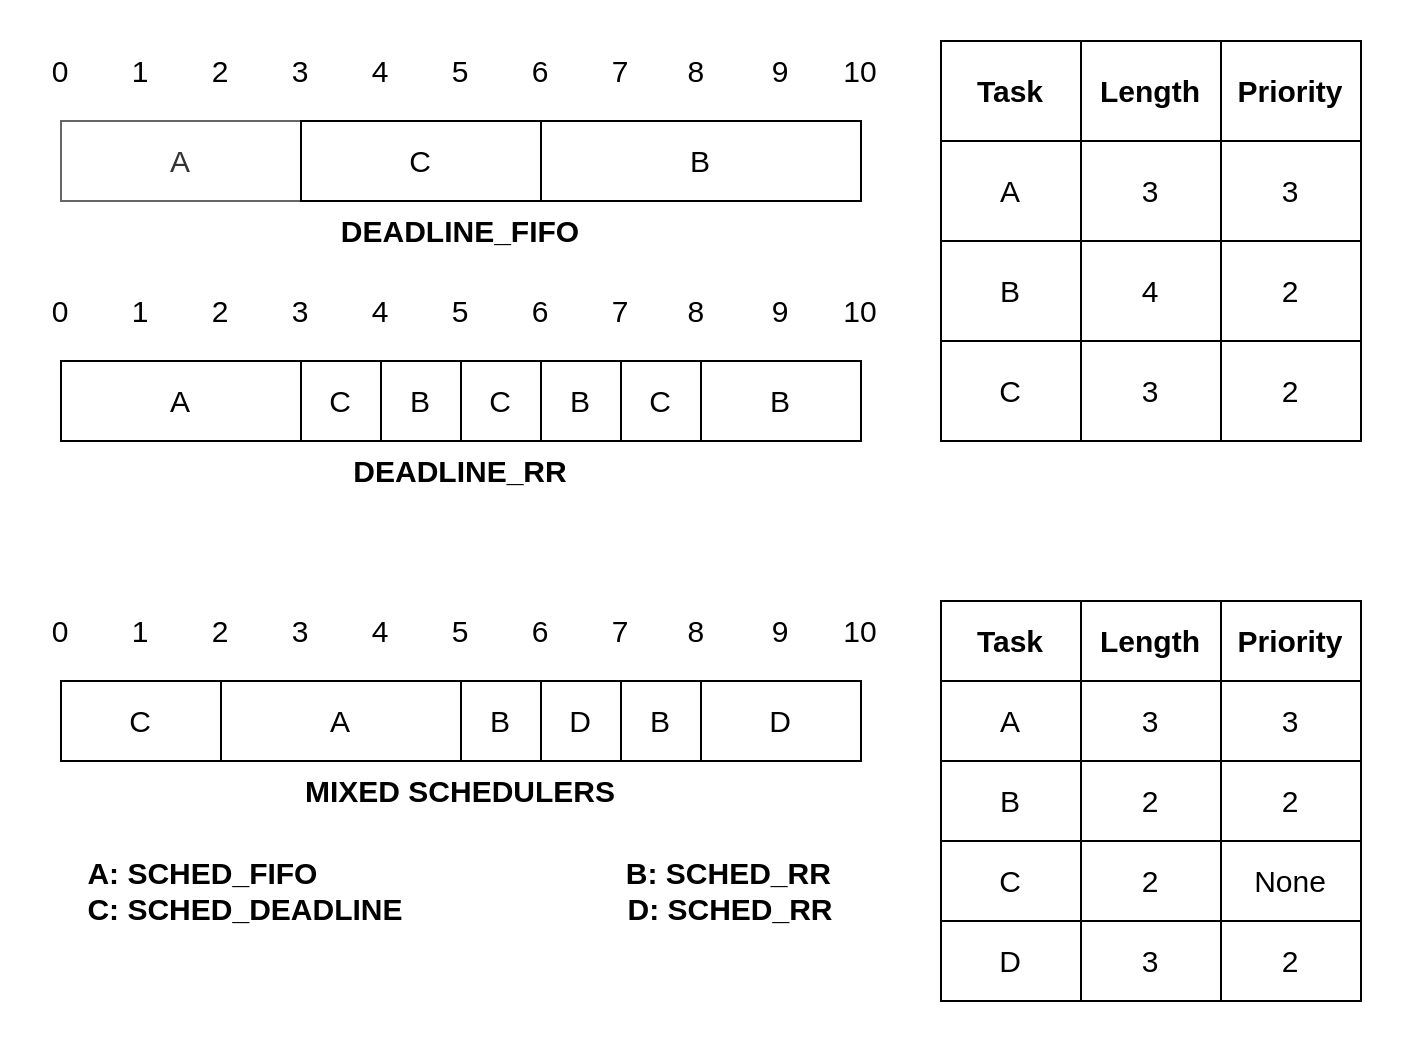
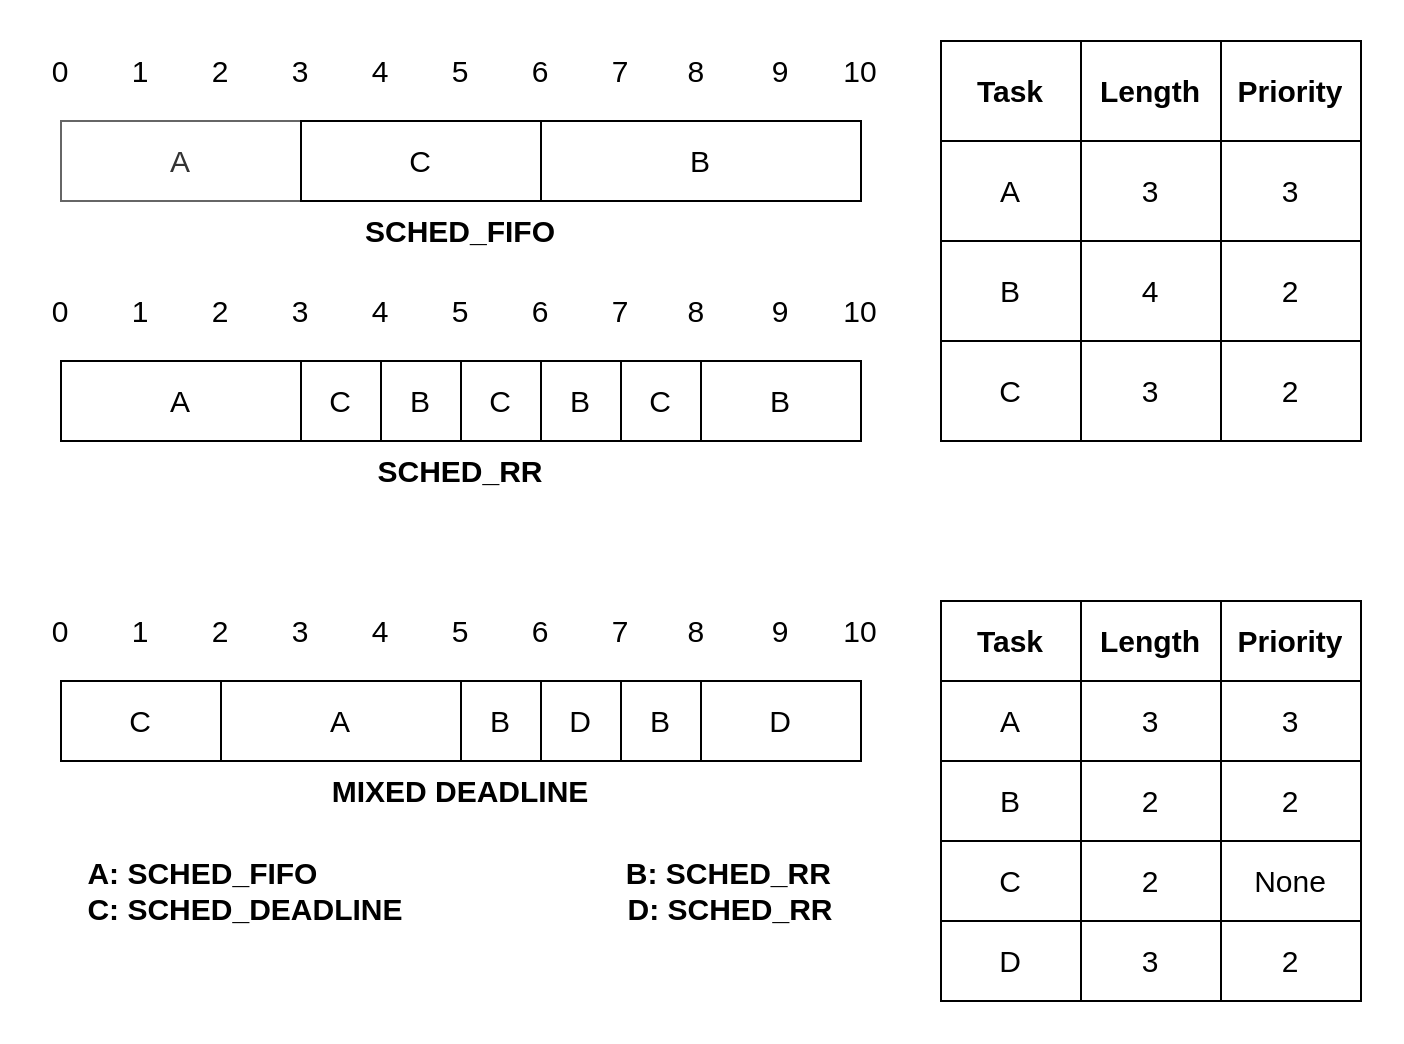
(461, 229) -> (461, 229)
(461, 469) -> (461, 469)
(461, 789) -> (461, 789)
